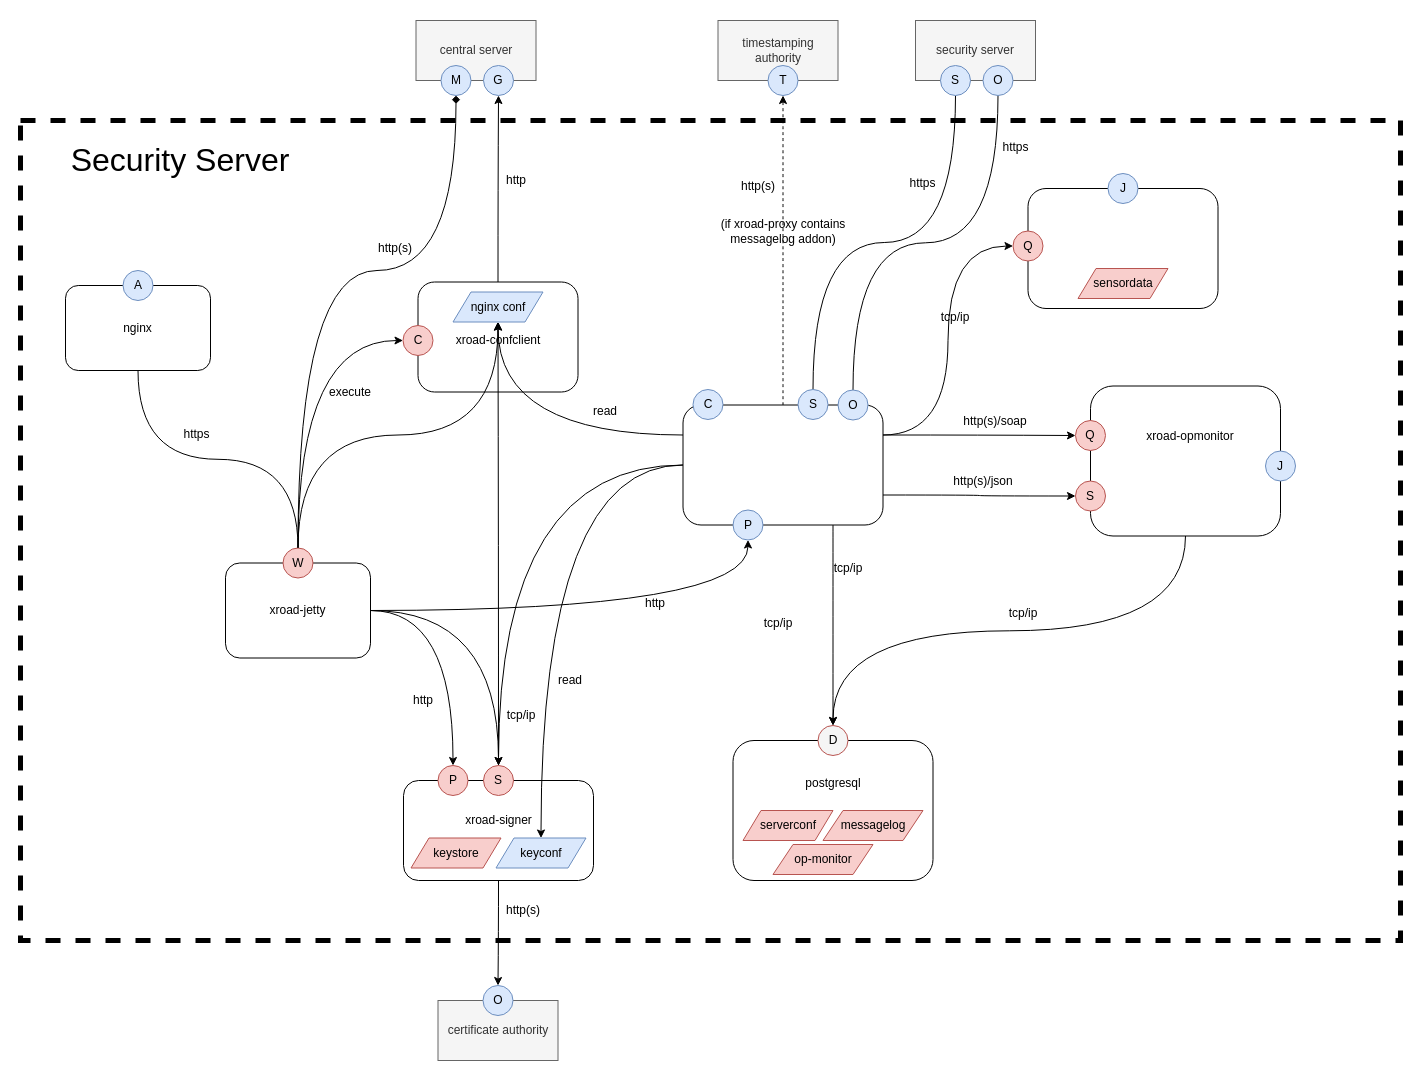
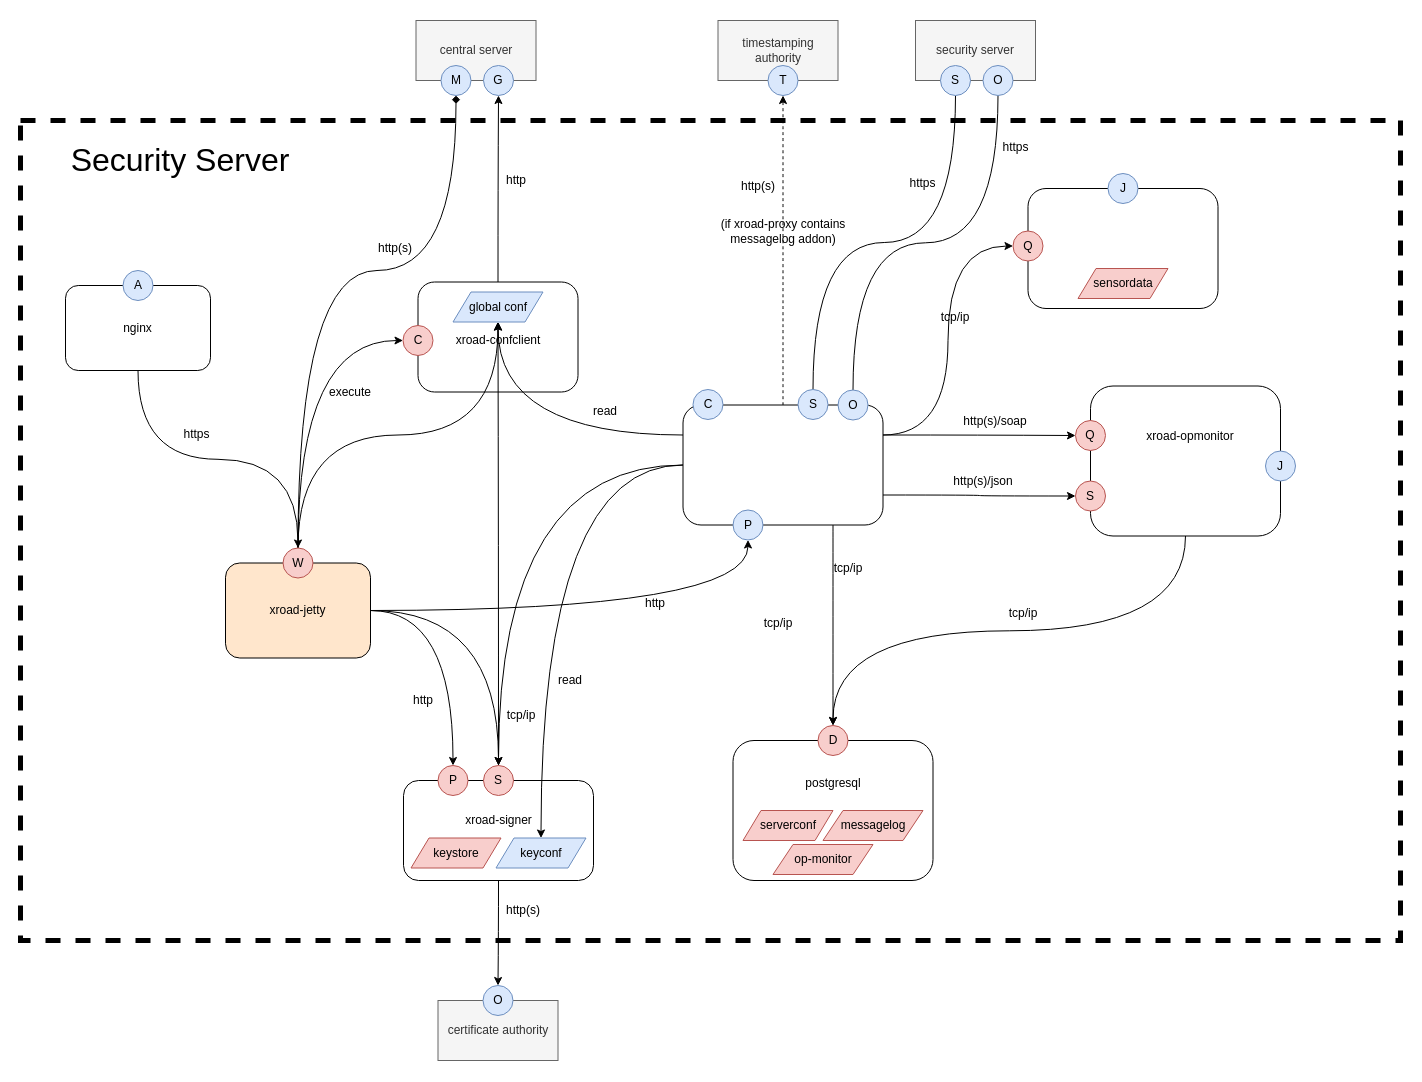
(499, 308) -> (499, 308)
(286, 492) -> (286, 490)
(298, 611) -> (298, 611)
(833, 741) -> (833, 741)
